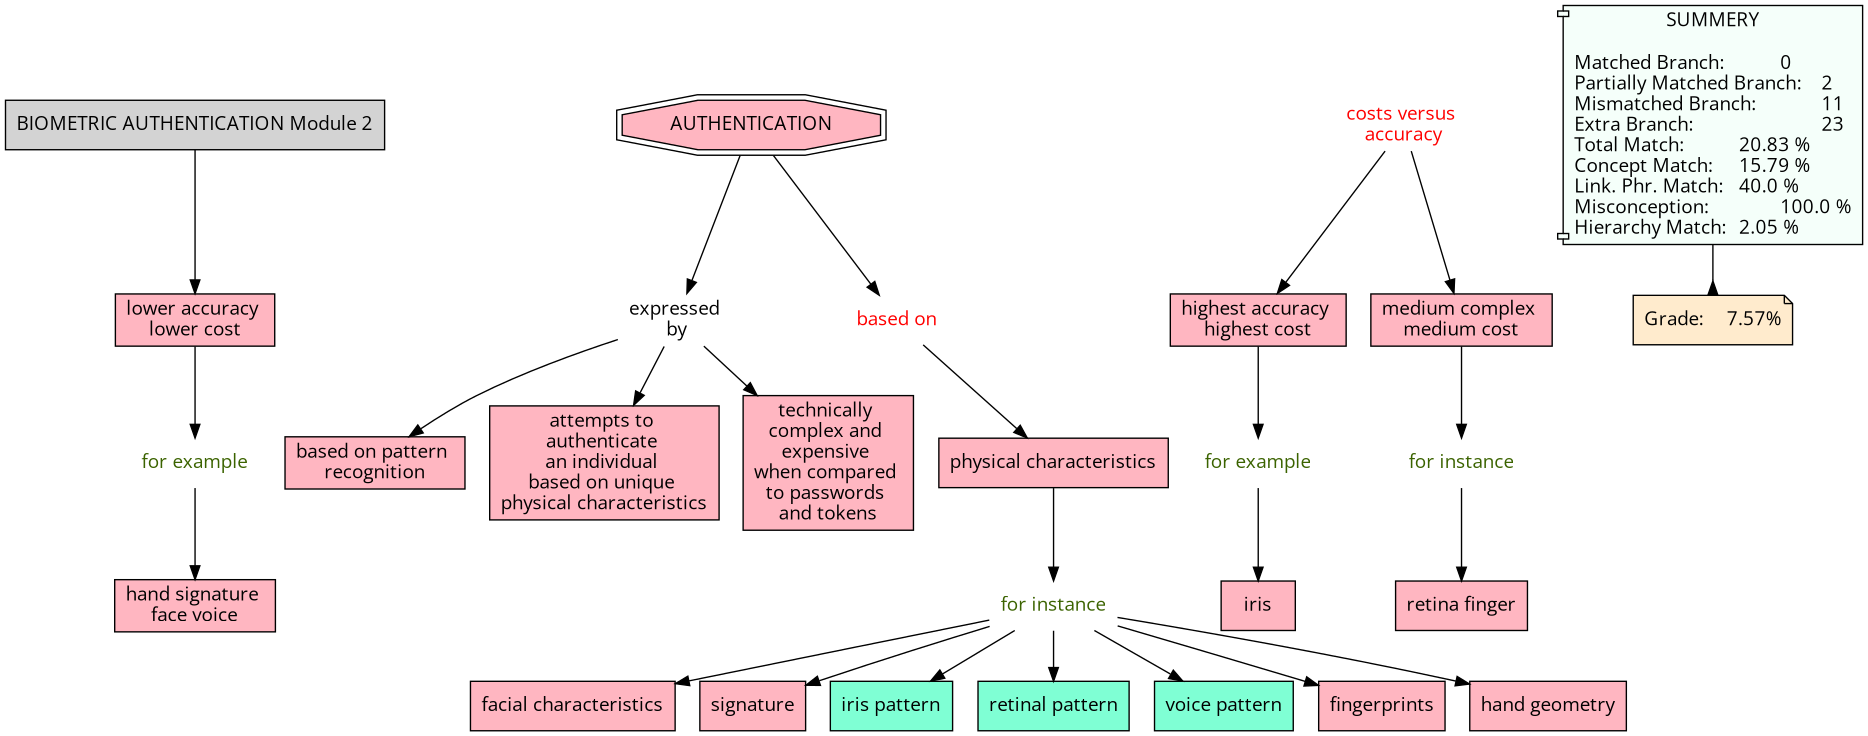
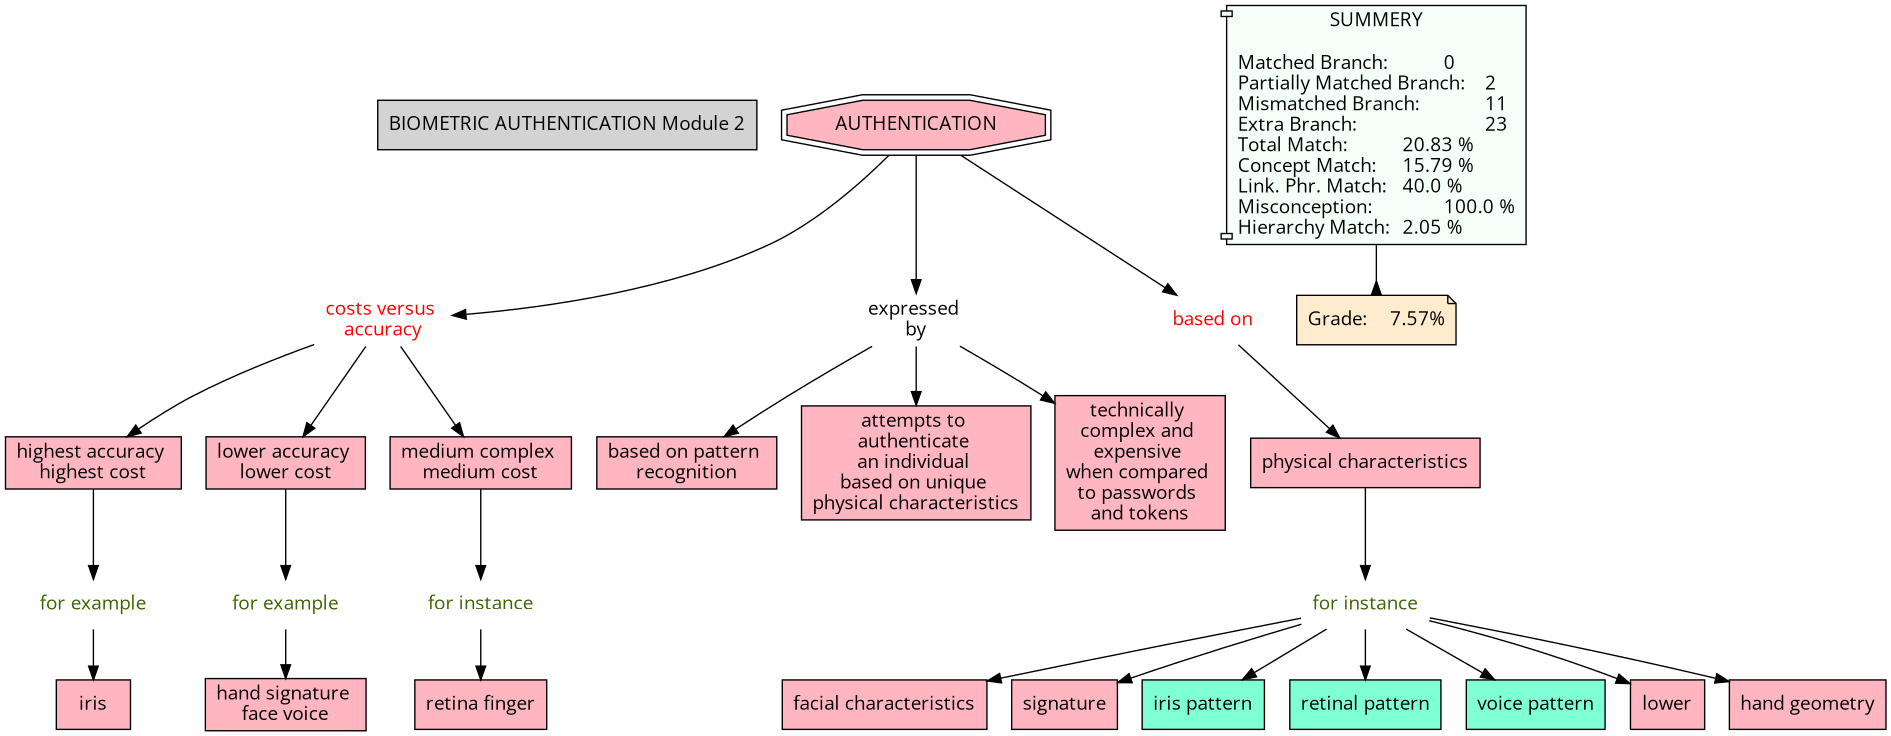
(195, 215) -> (338, 386)
none -> (693, 273)
(1382, 706) -> (1668, 705)
